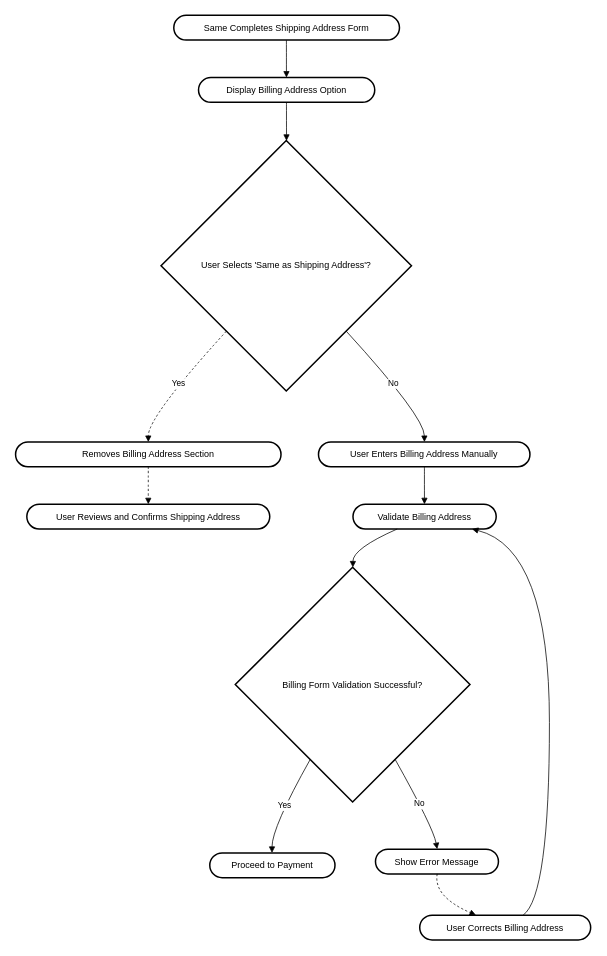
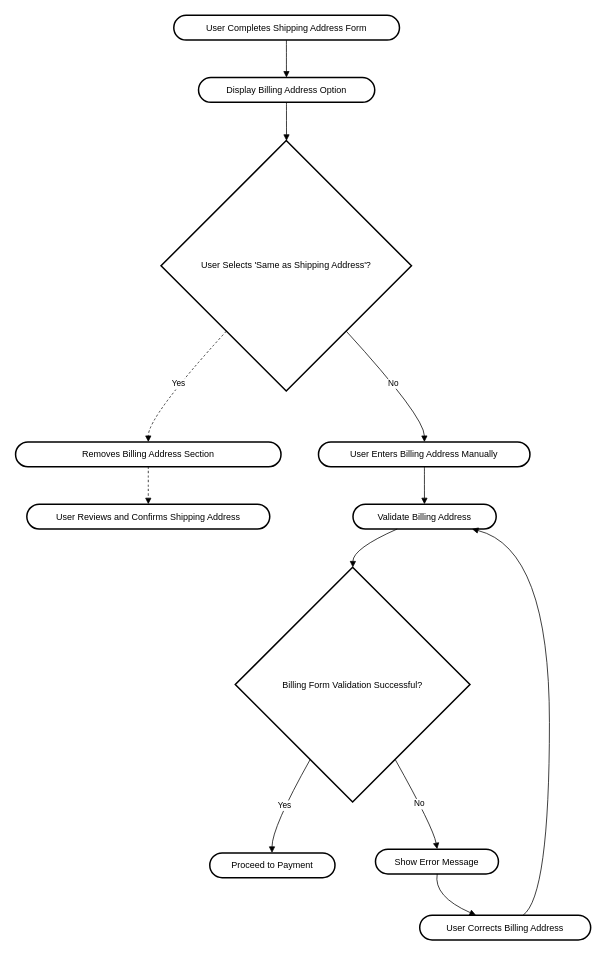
(287, 28) -> (287, 28)
(447, 899) -> (447, 899)
